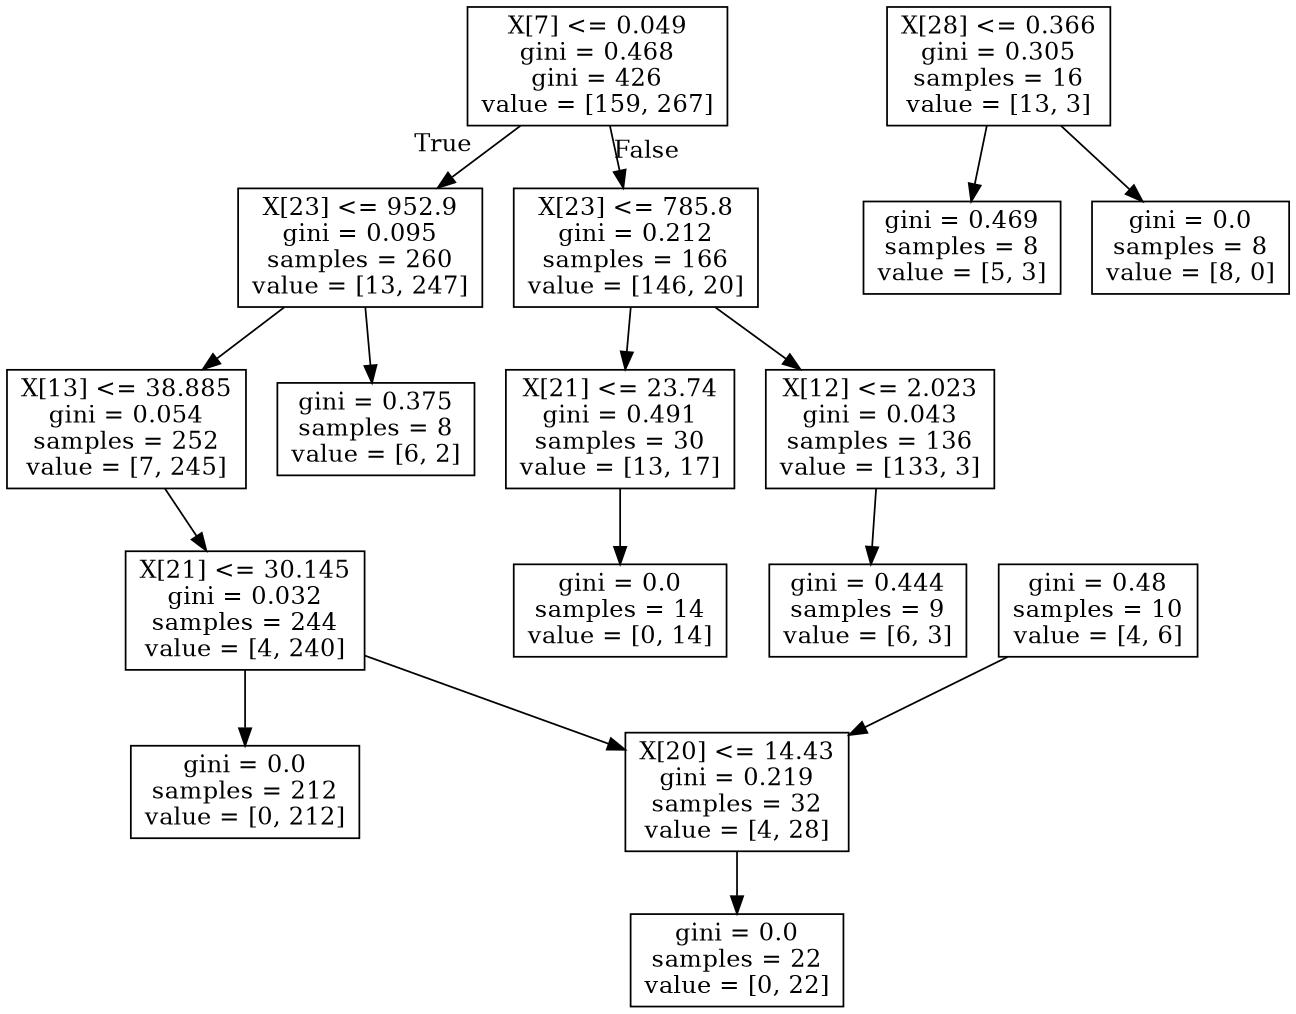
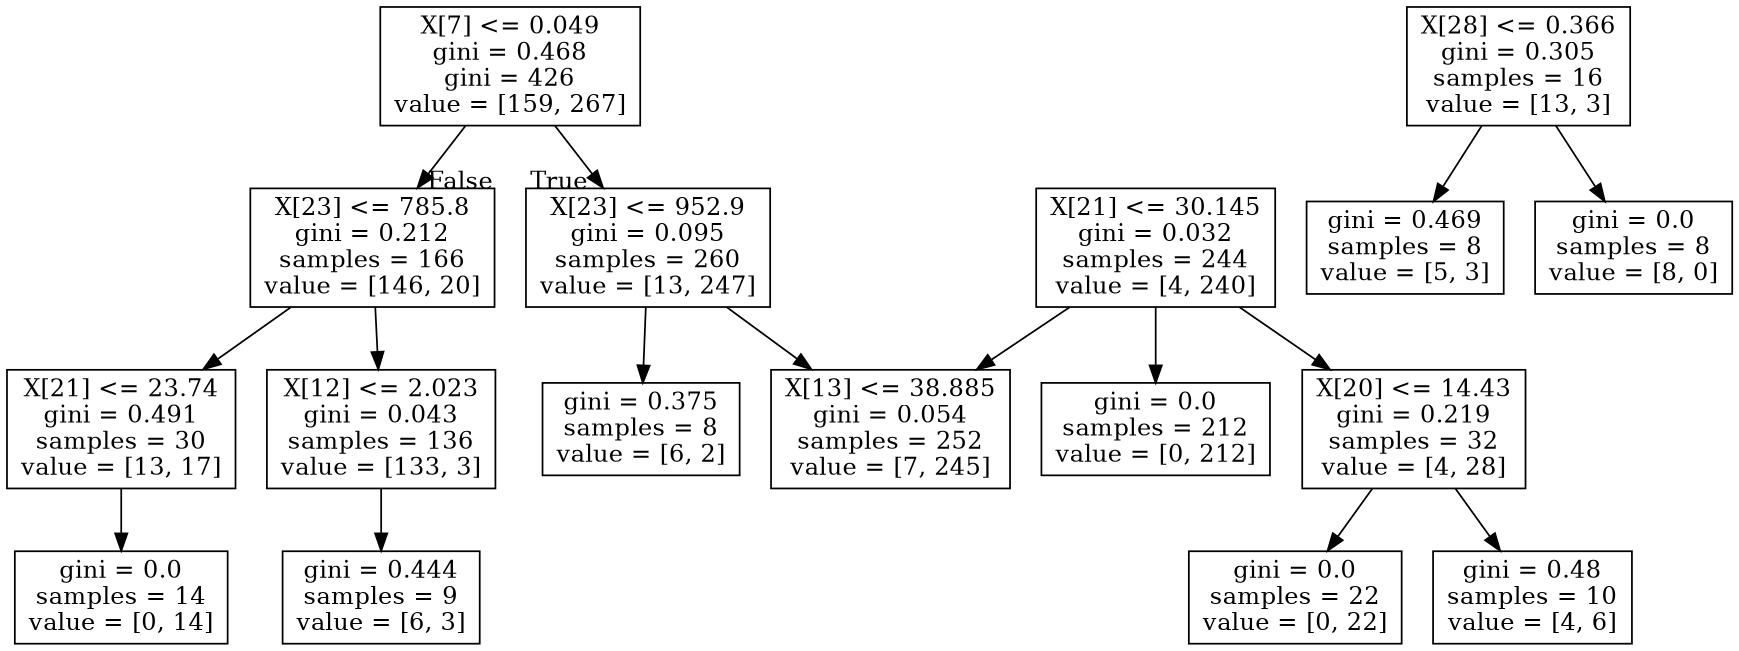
(181, 512) -> (1031, 333)
(936, 692) -> (1473, 512)
